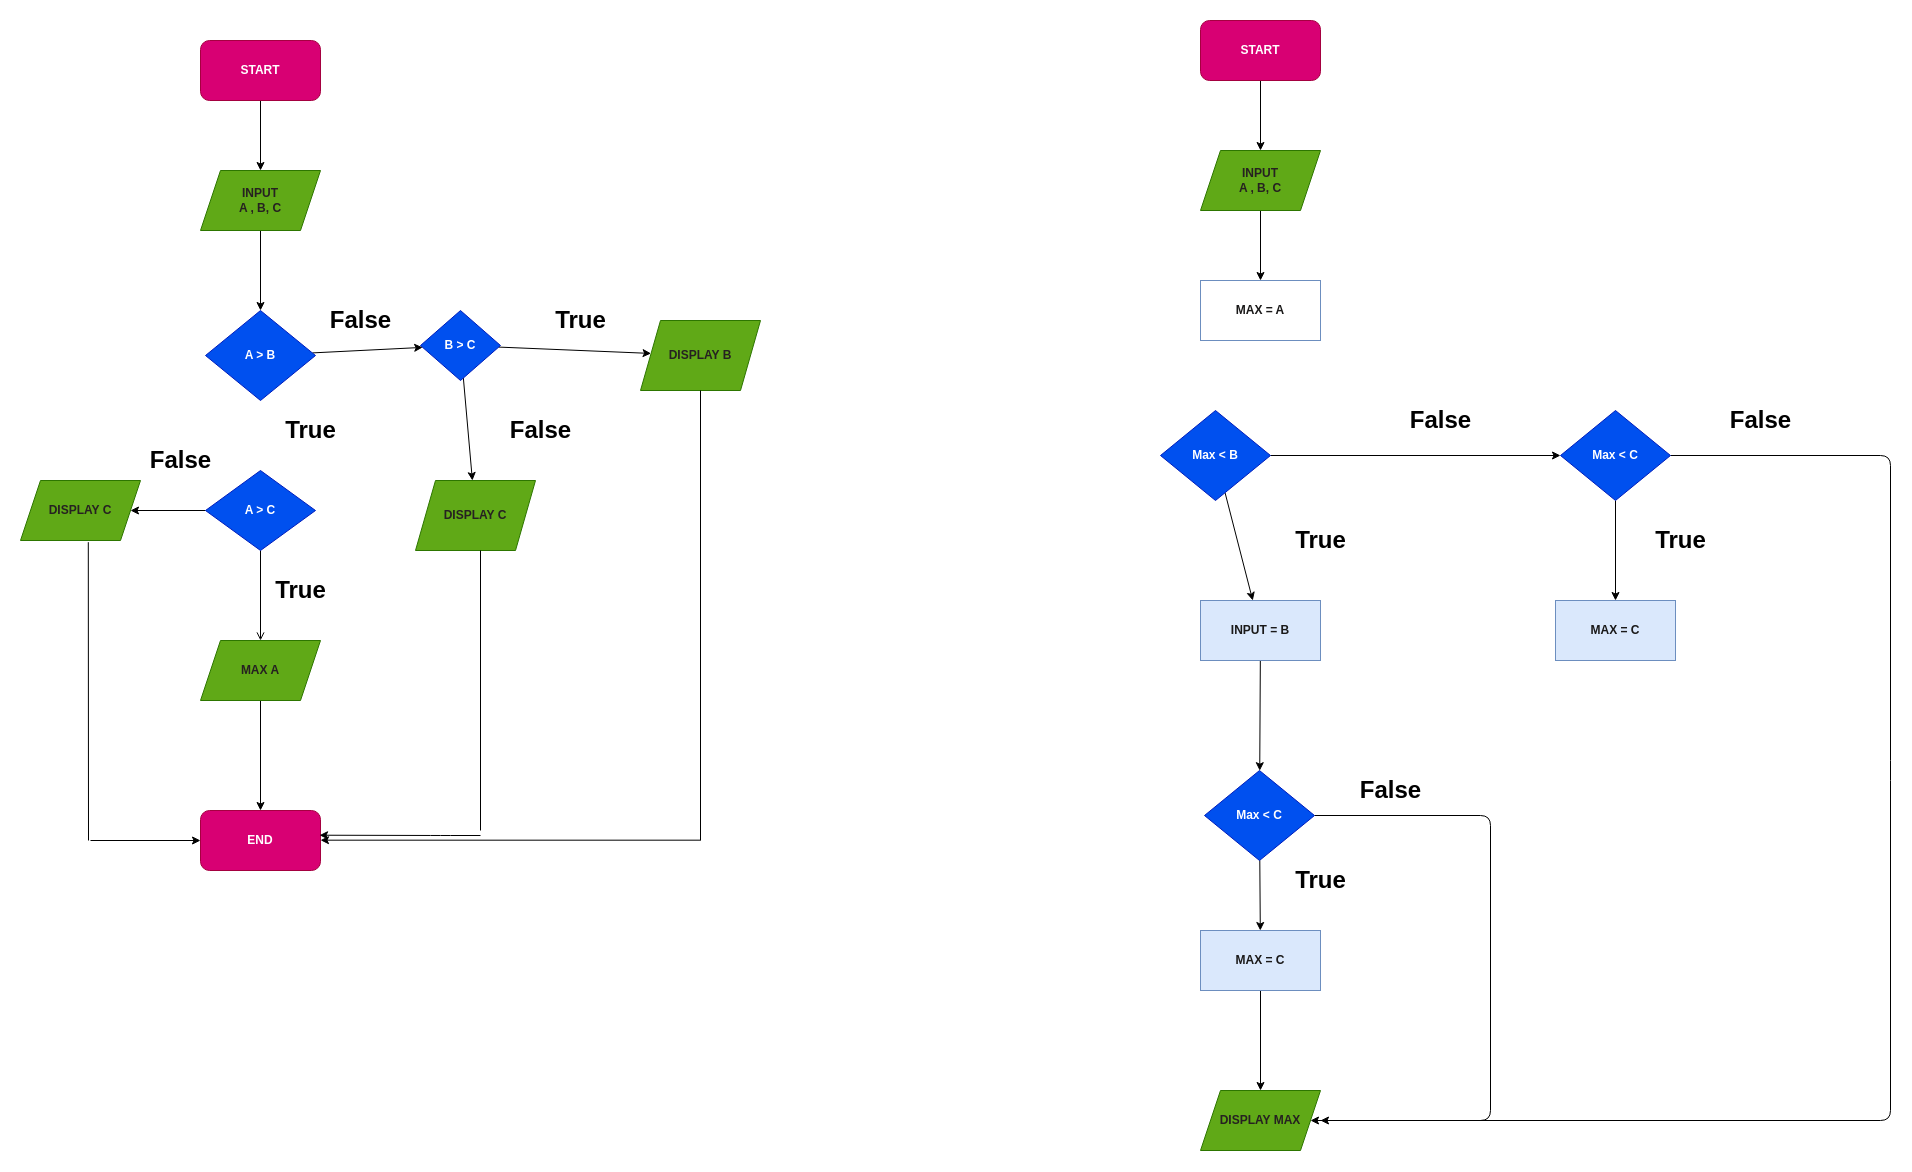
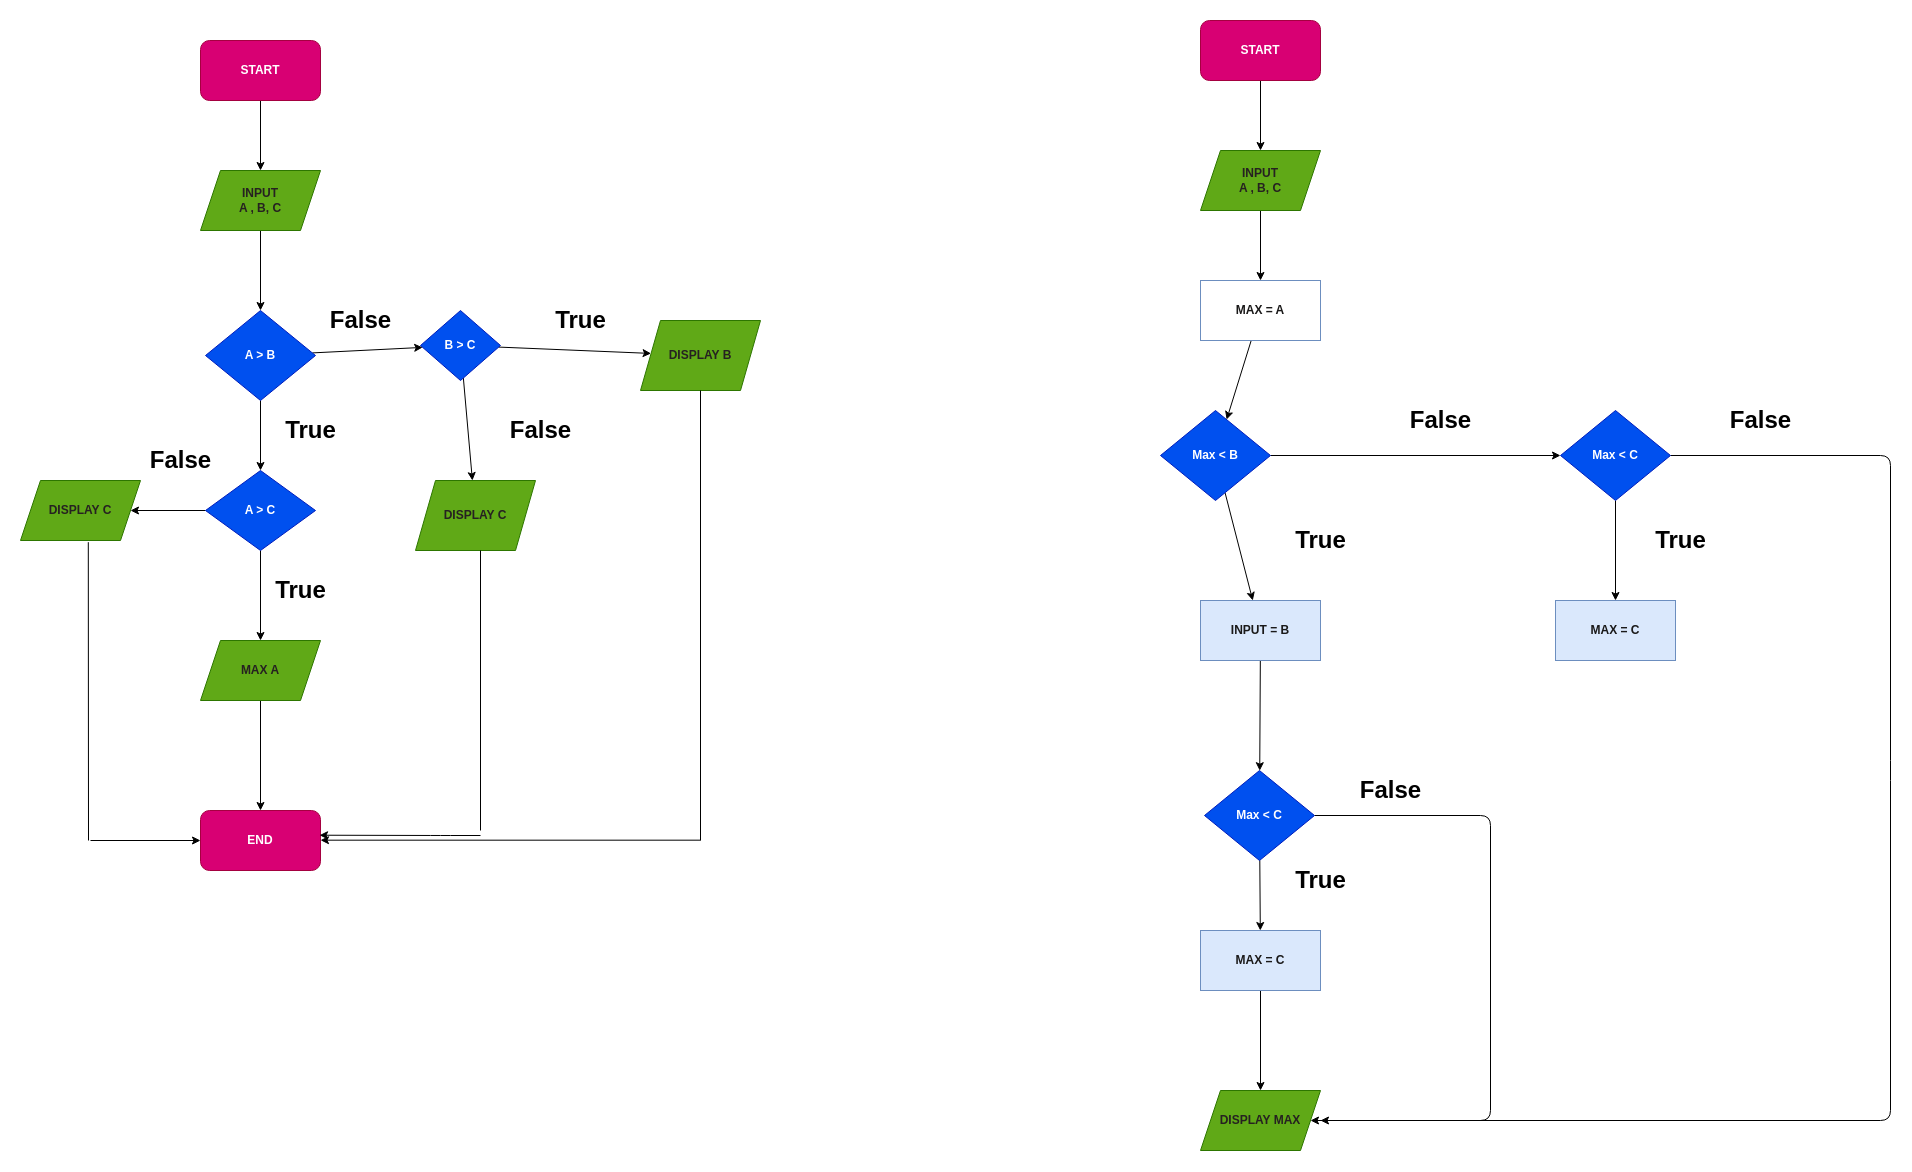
none -> (1240, 377)
none -> (261, 432)
(261, 634) -> (261, 632)
